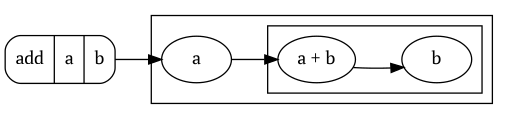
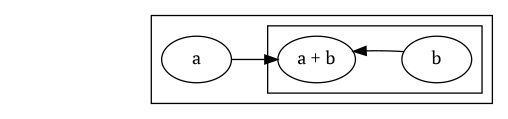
(60, 59) -> none
(372, 68) -> (385, 51)
